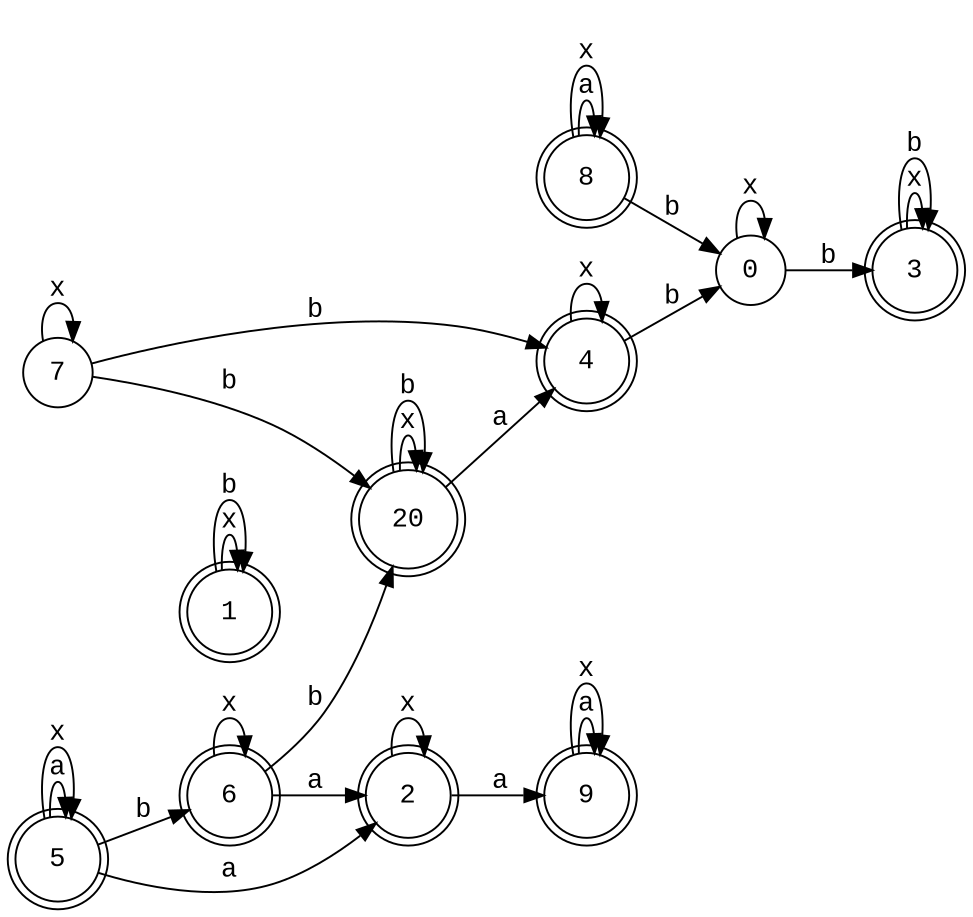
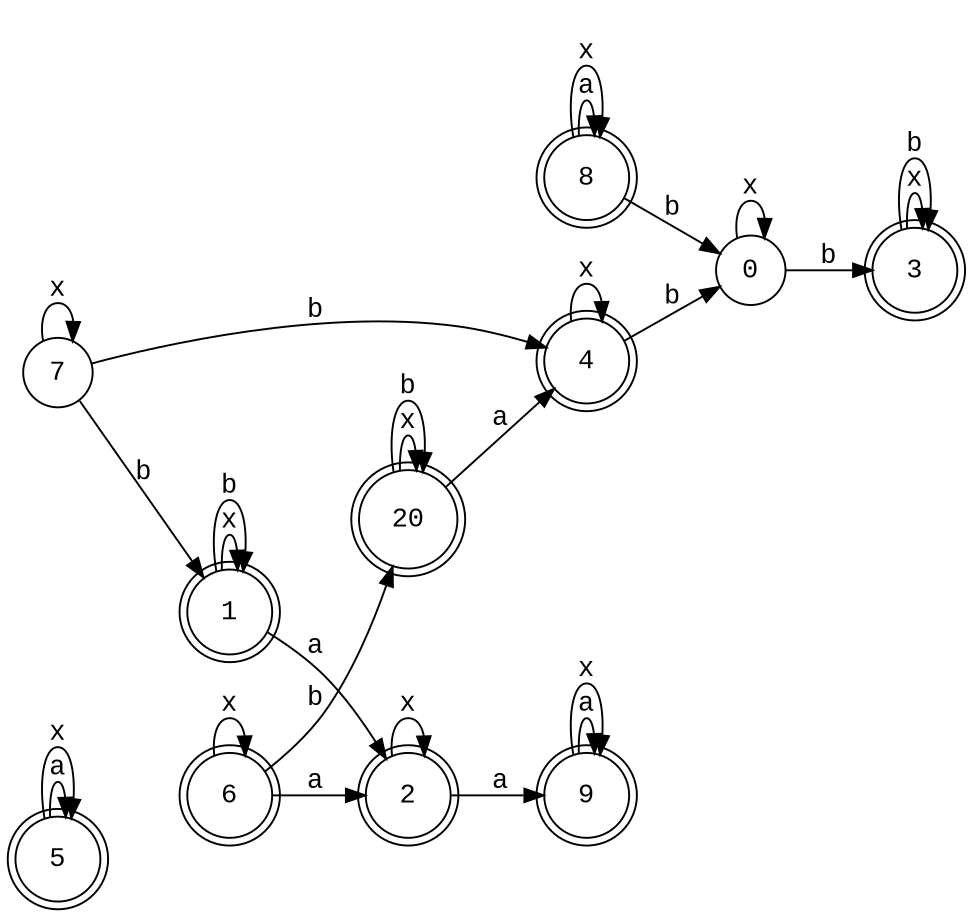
(231, 409) -> (136, 481)
(134, 831) -> none
(235, 891) -> (329, 680)
